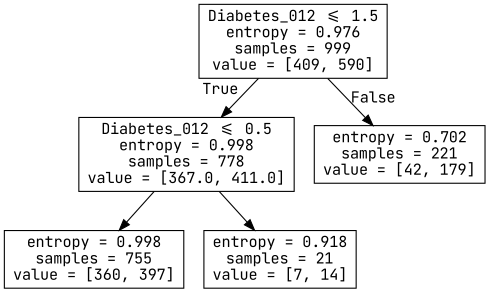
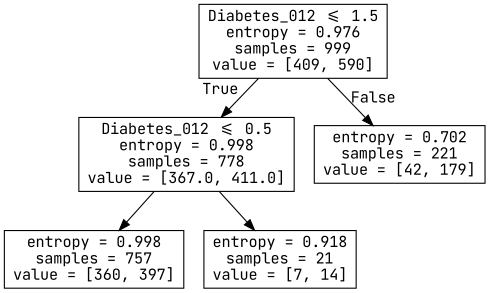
(94, 259) -> (94, 259)
